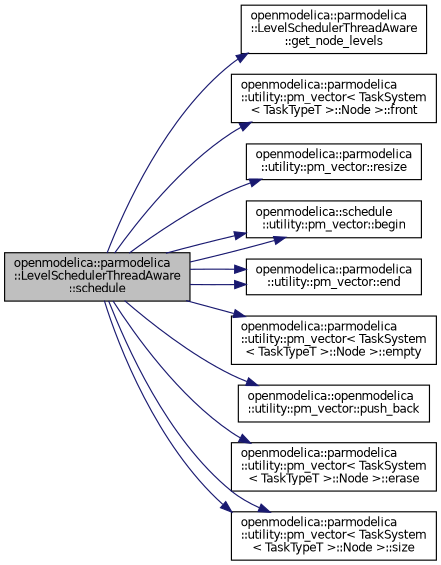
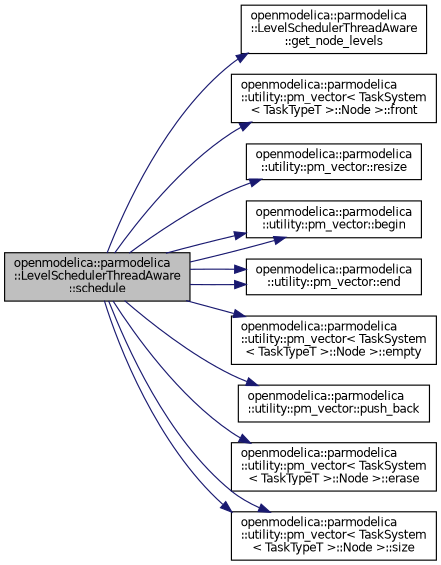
(334, 219) -> (334, 219)
(334, 404) -> (334, 404)
